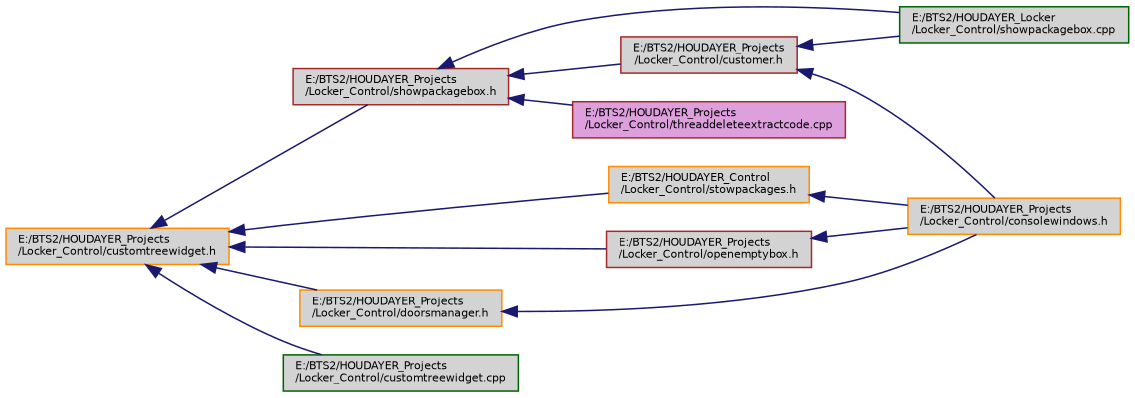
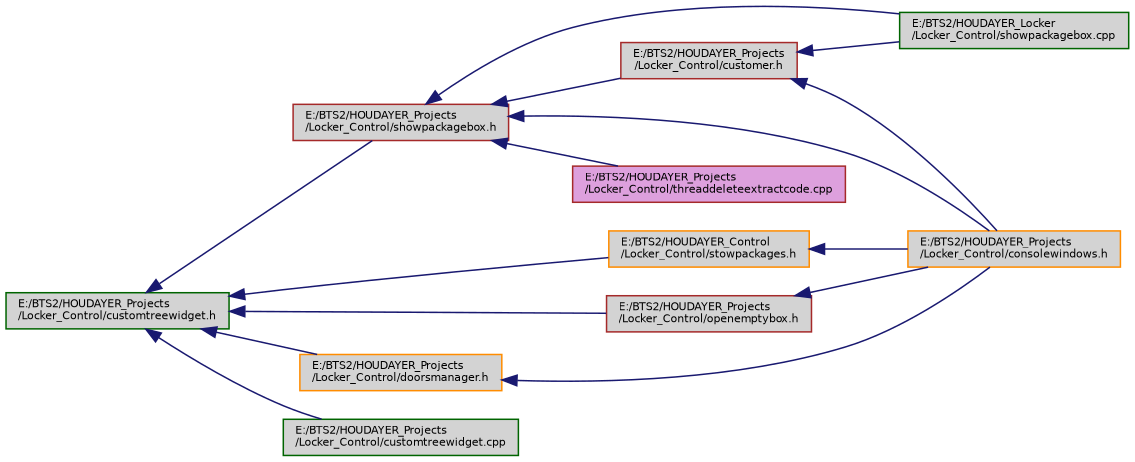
none -> (768, 134)
(118, 246) -> (118, 311)
